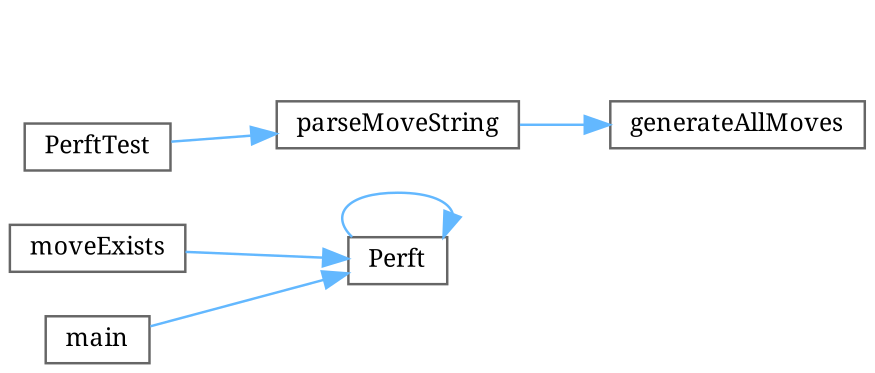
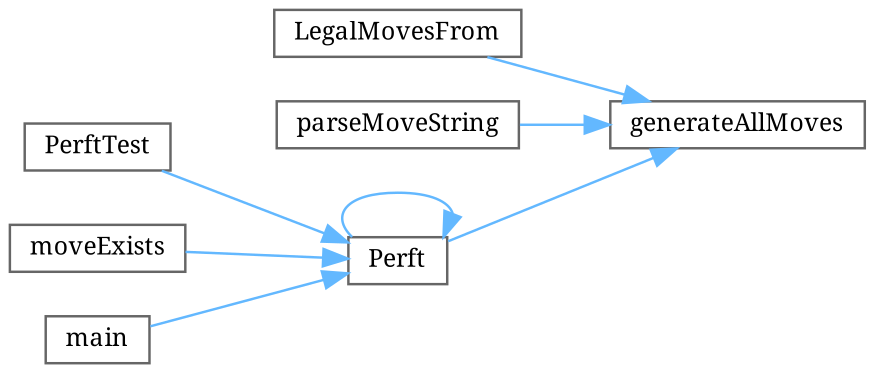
none -> (398, 33)
(211, 139) -> (243, 202)
none -> (551, 200)
